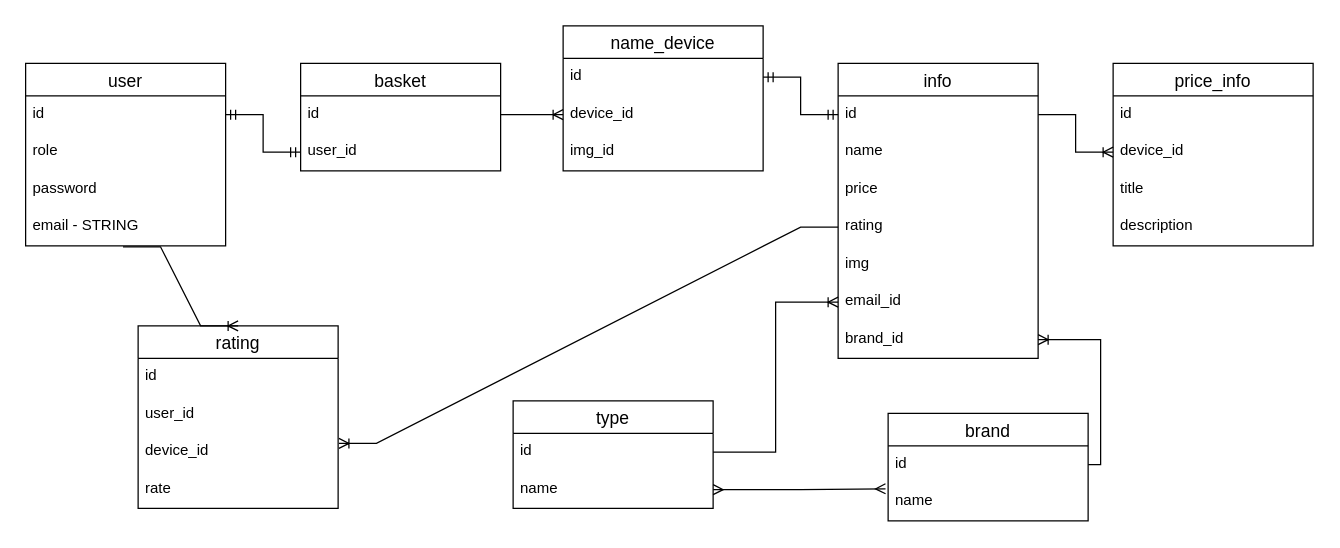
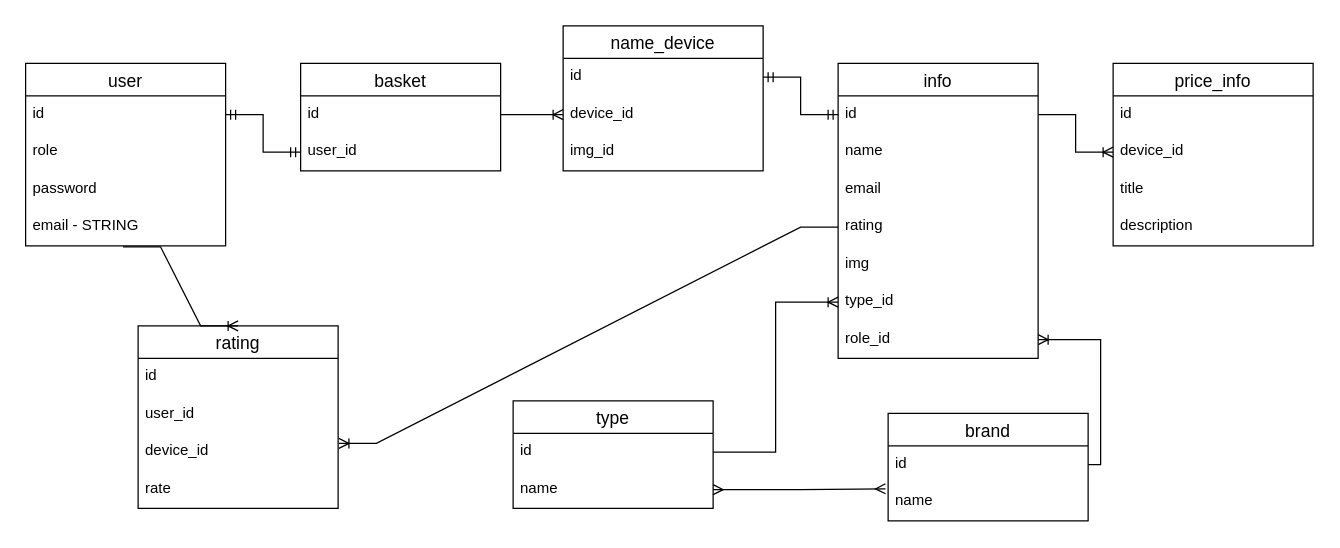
(864, 188) -> (862, 188)
(873, 300) -> (872, 300)
(877, 338) -> (871, 338)
